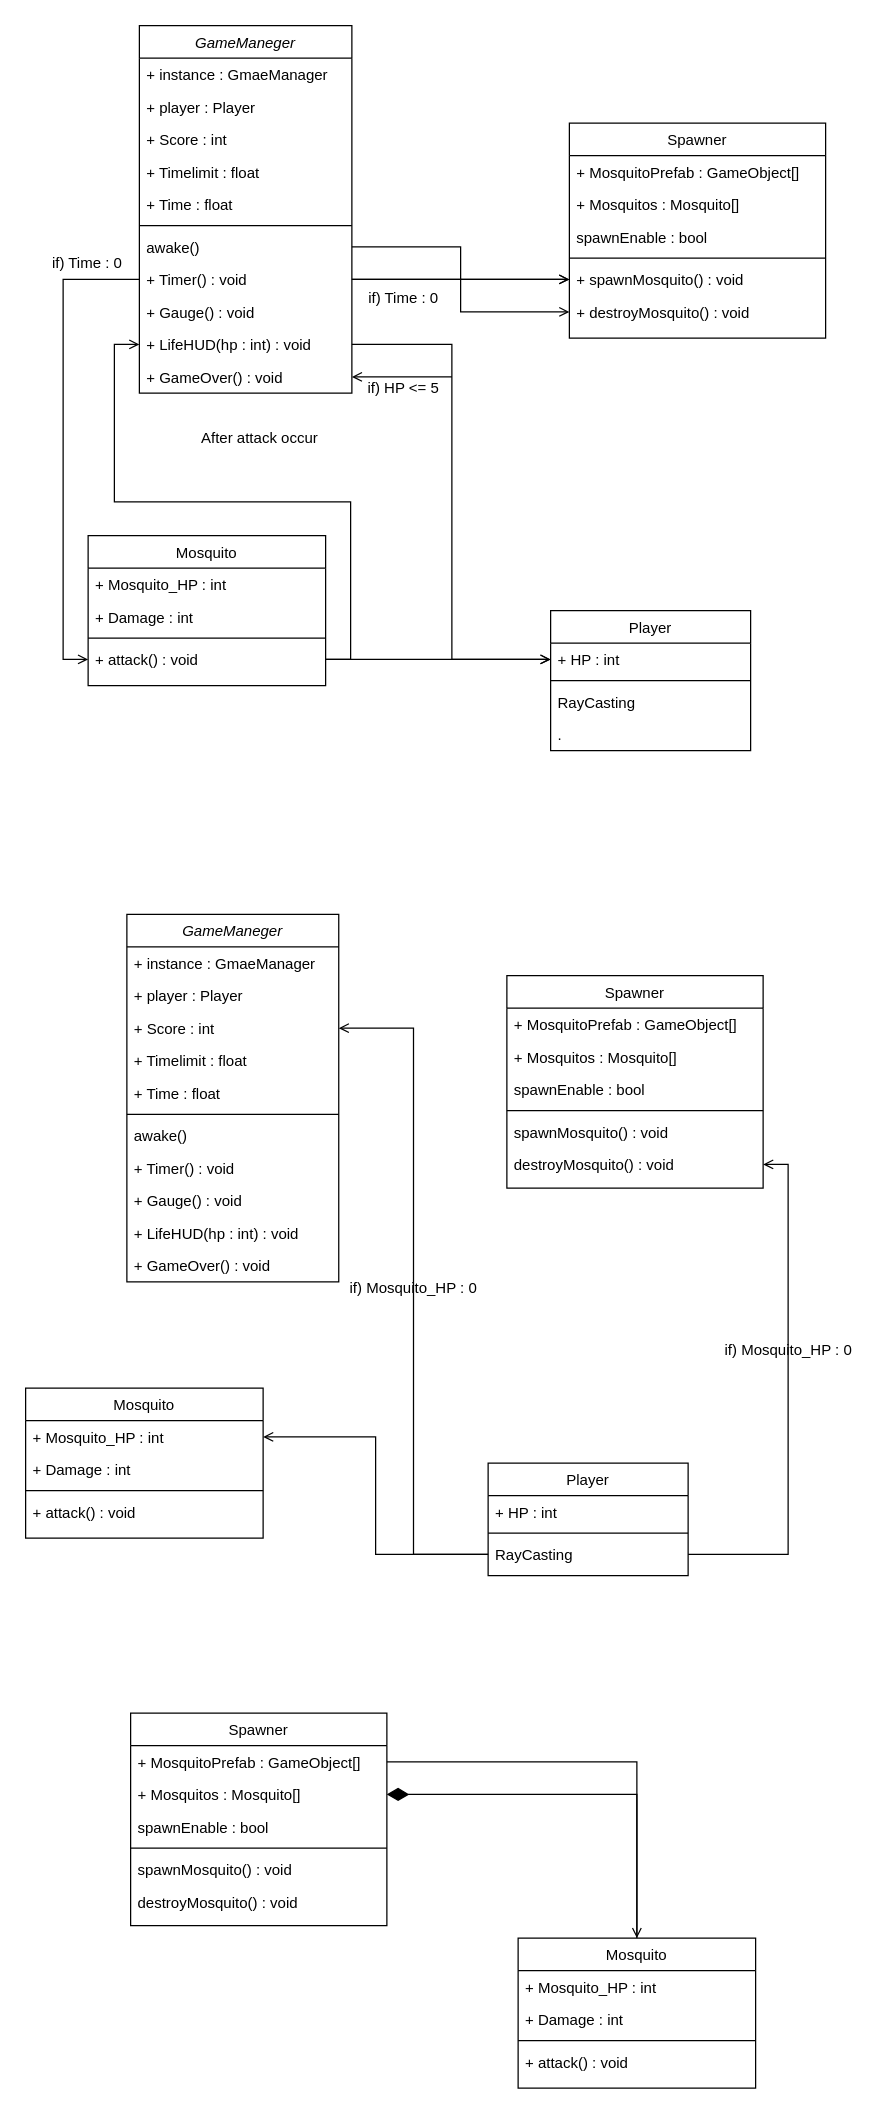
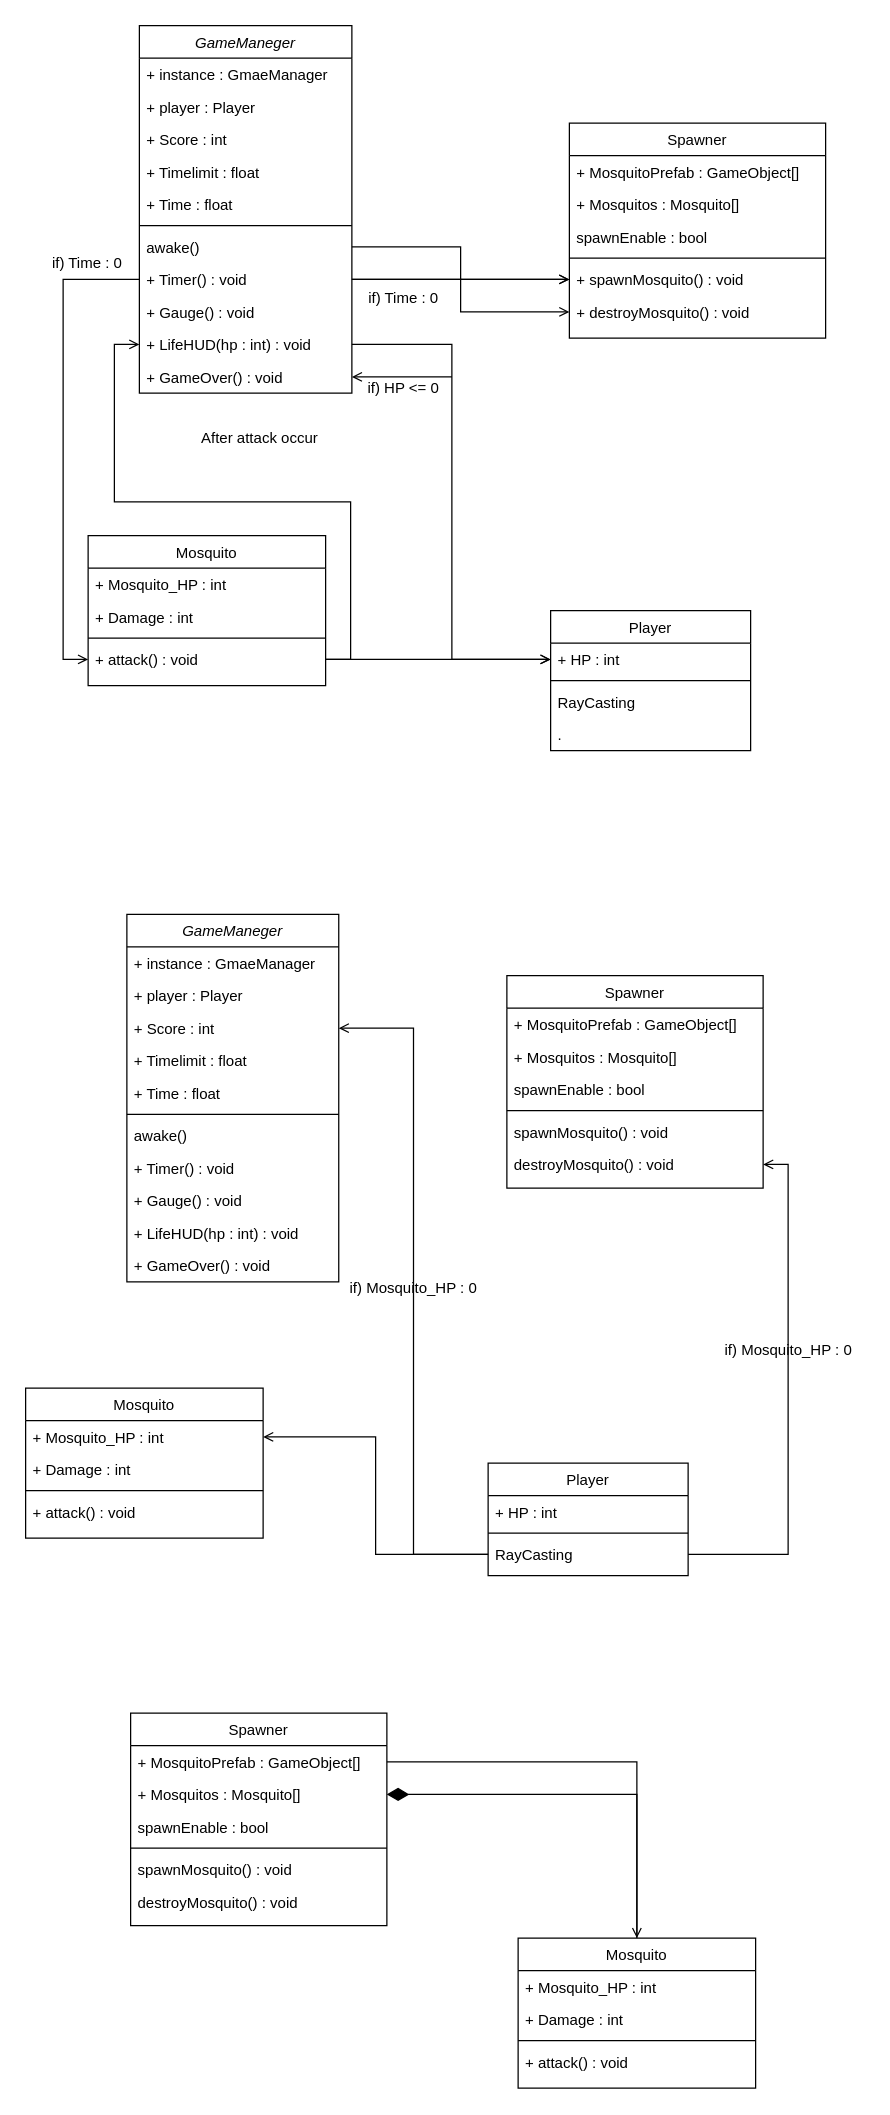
(404, 388) -> (404, 388)
